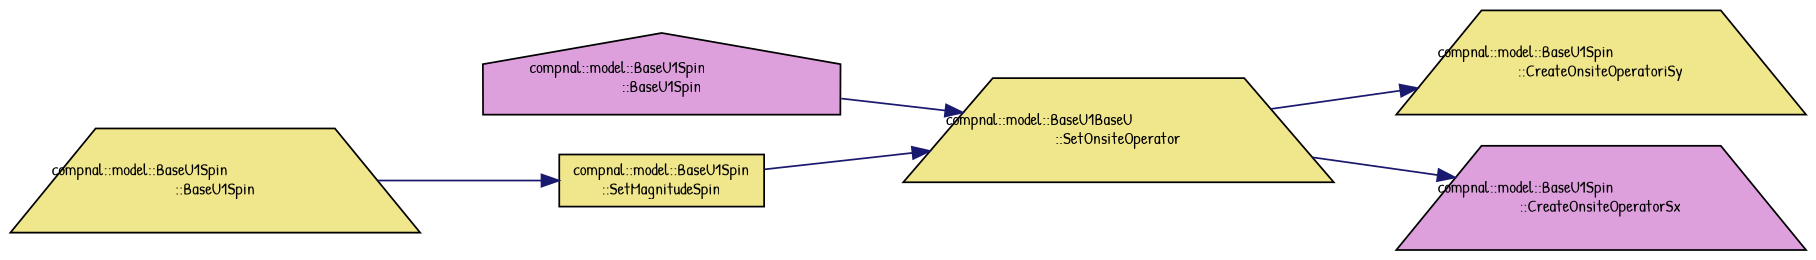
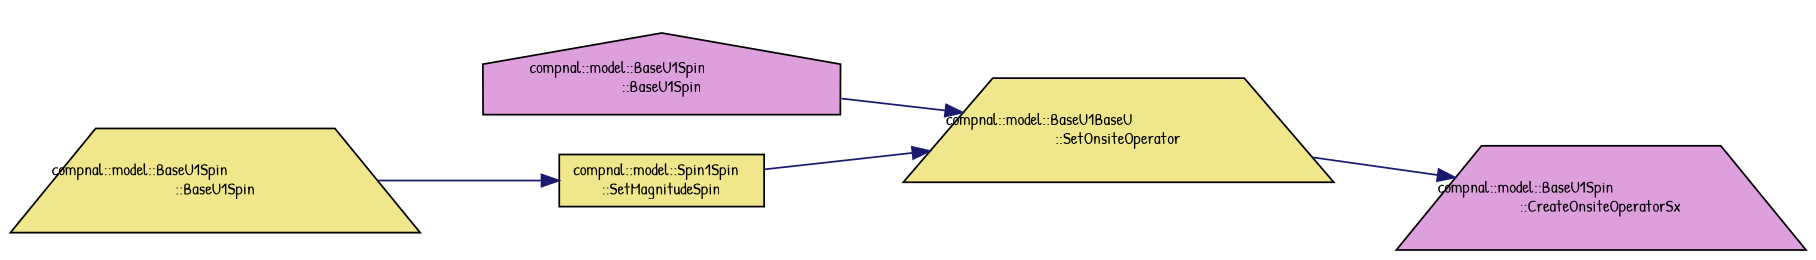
(1601, 62) -> none
(662, 181) -> (662, 181)
